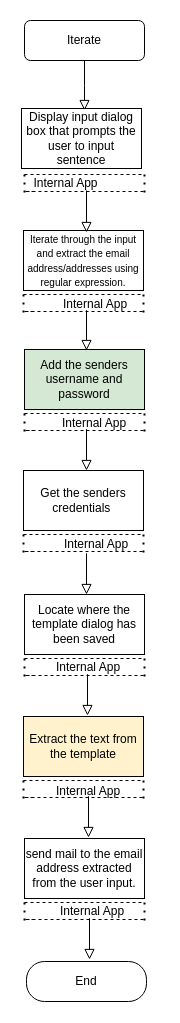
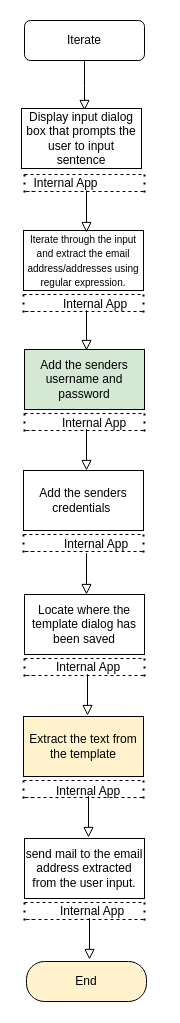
(84, 501) -> (84, 501)
(87, 982) -> (87, 982)
